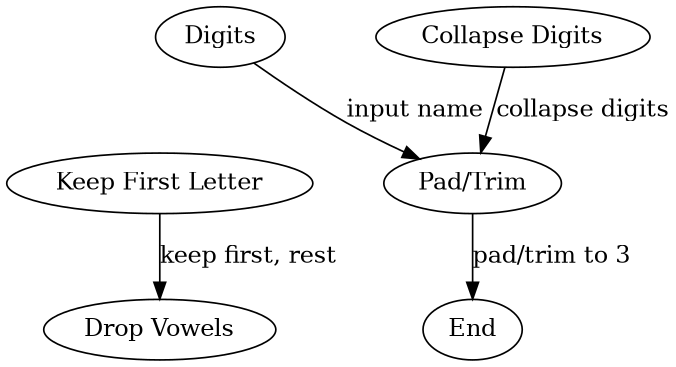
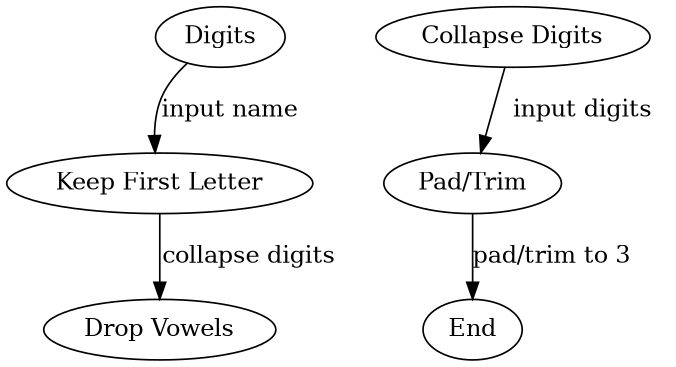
(583, 110) -> (583, 110)
(327, 111) -> (162, 96)
(249, 256) -> (249, 256)
